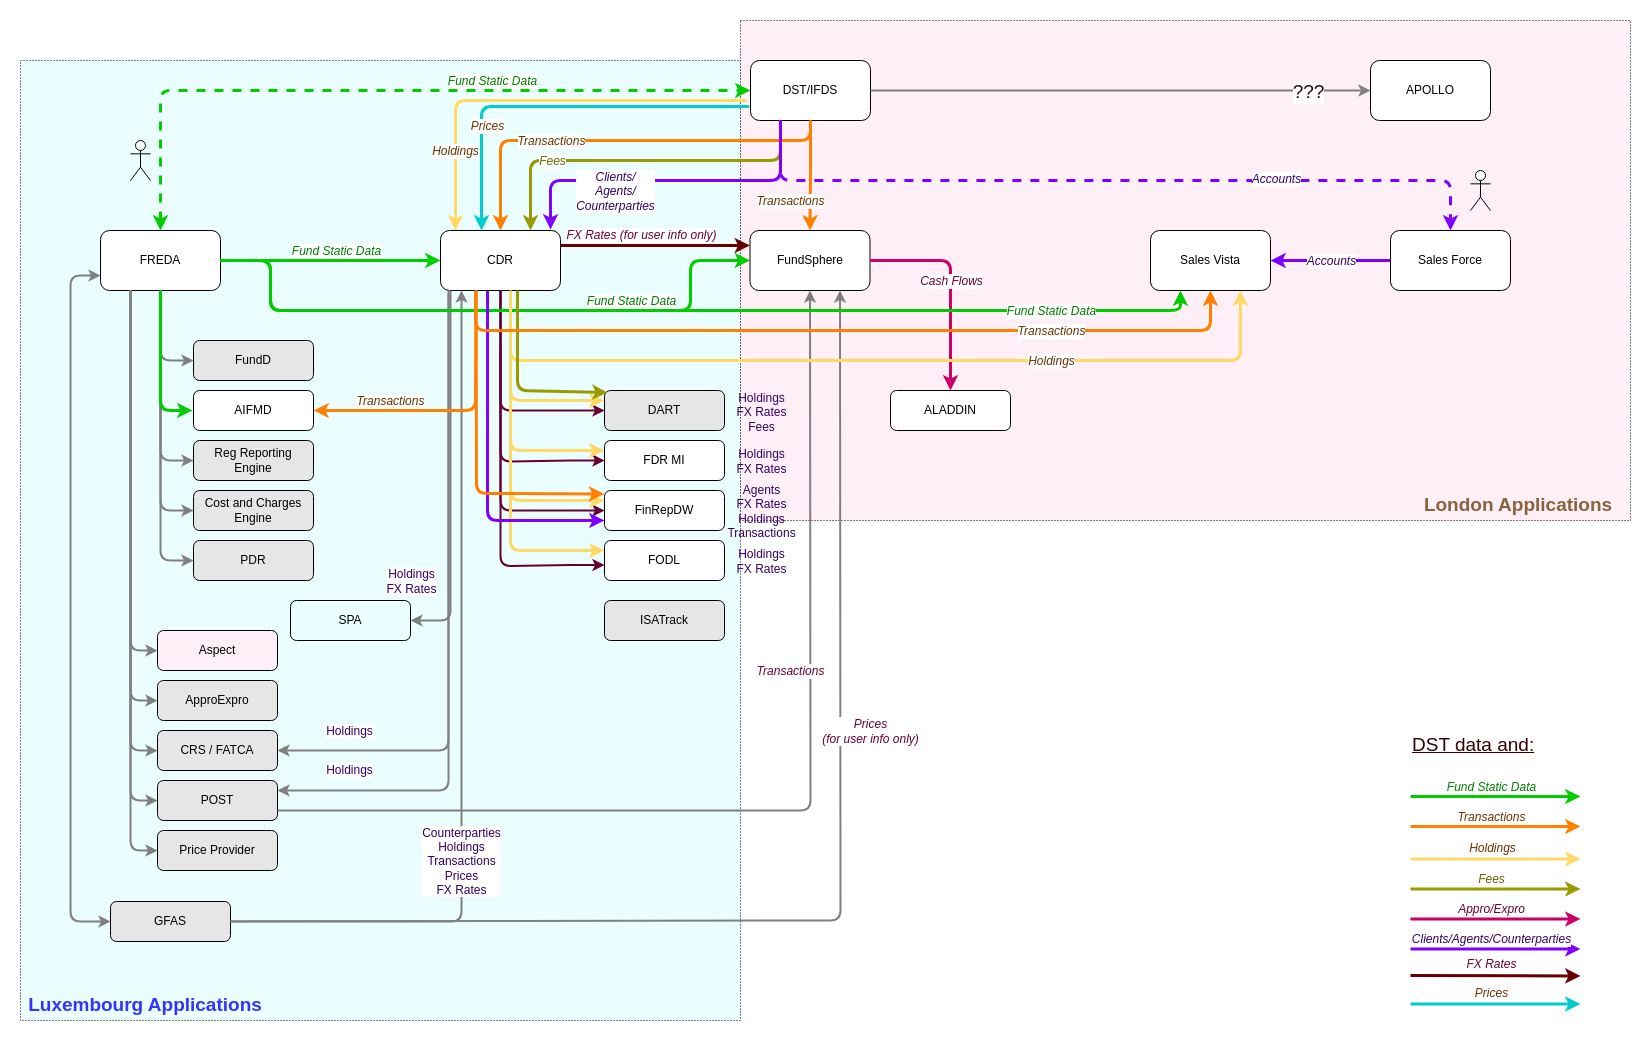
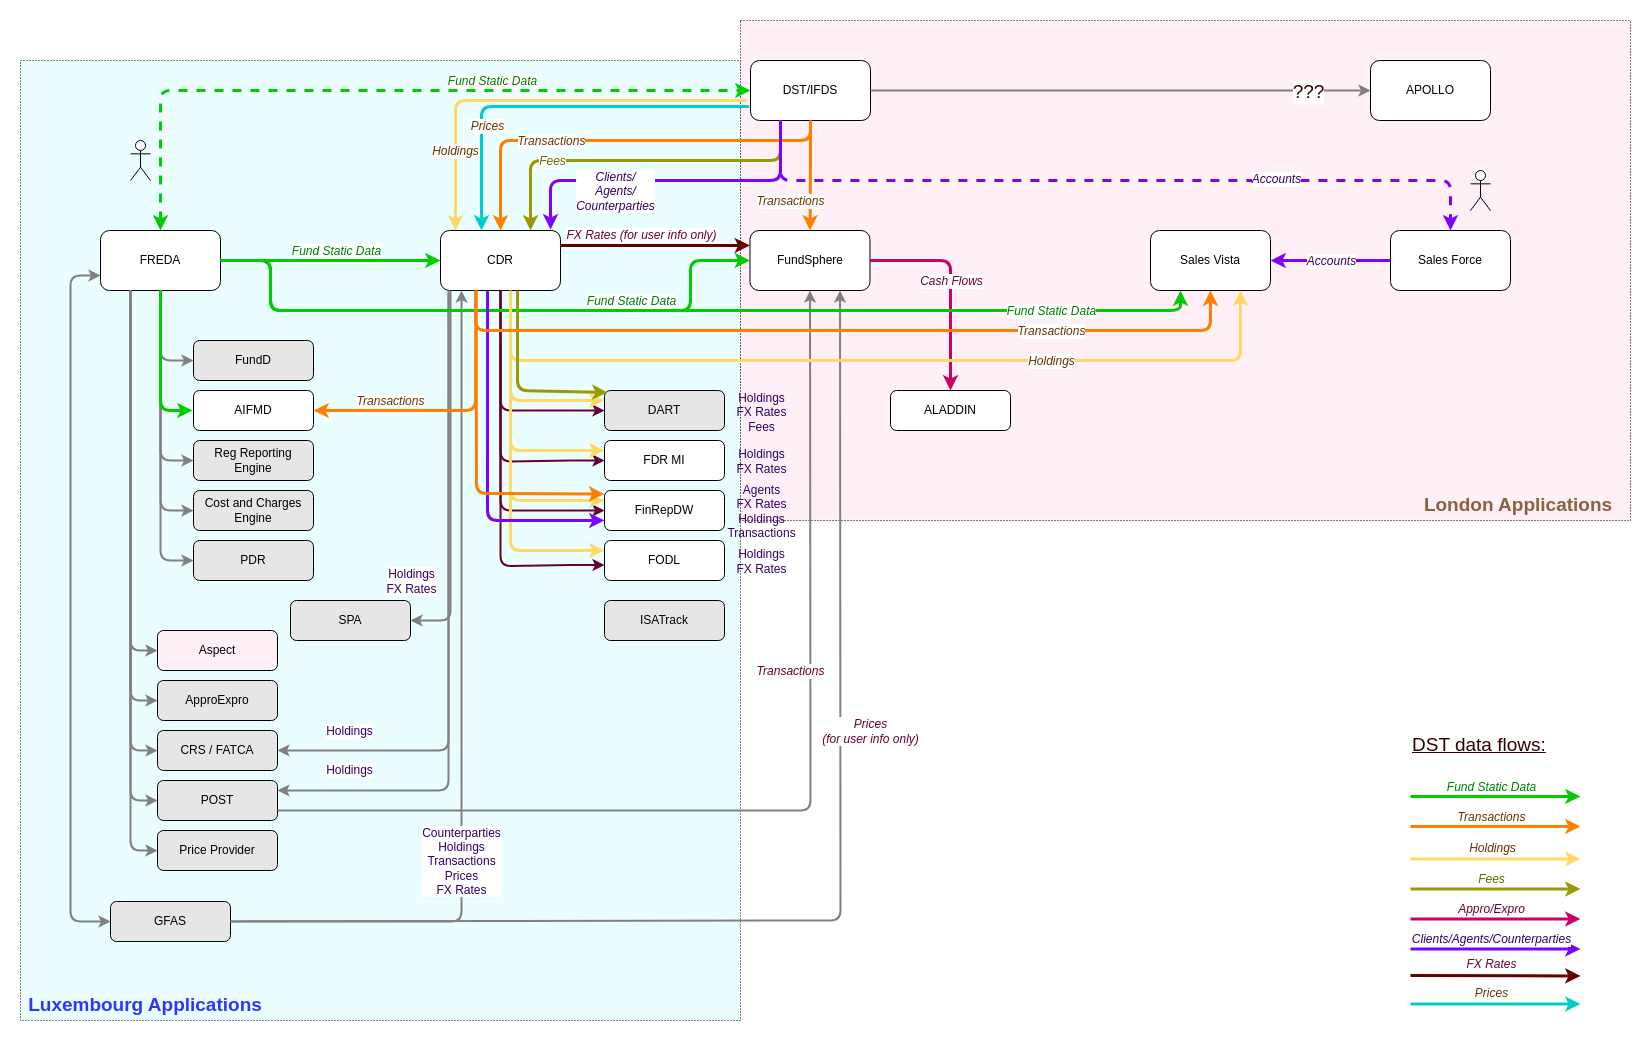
(351, 621) -> (351, 621)
(1474, 746) -> (1482, 746)
